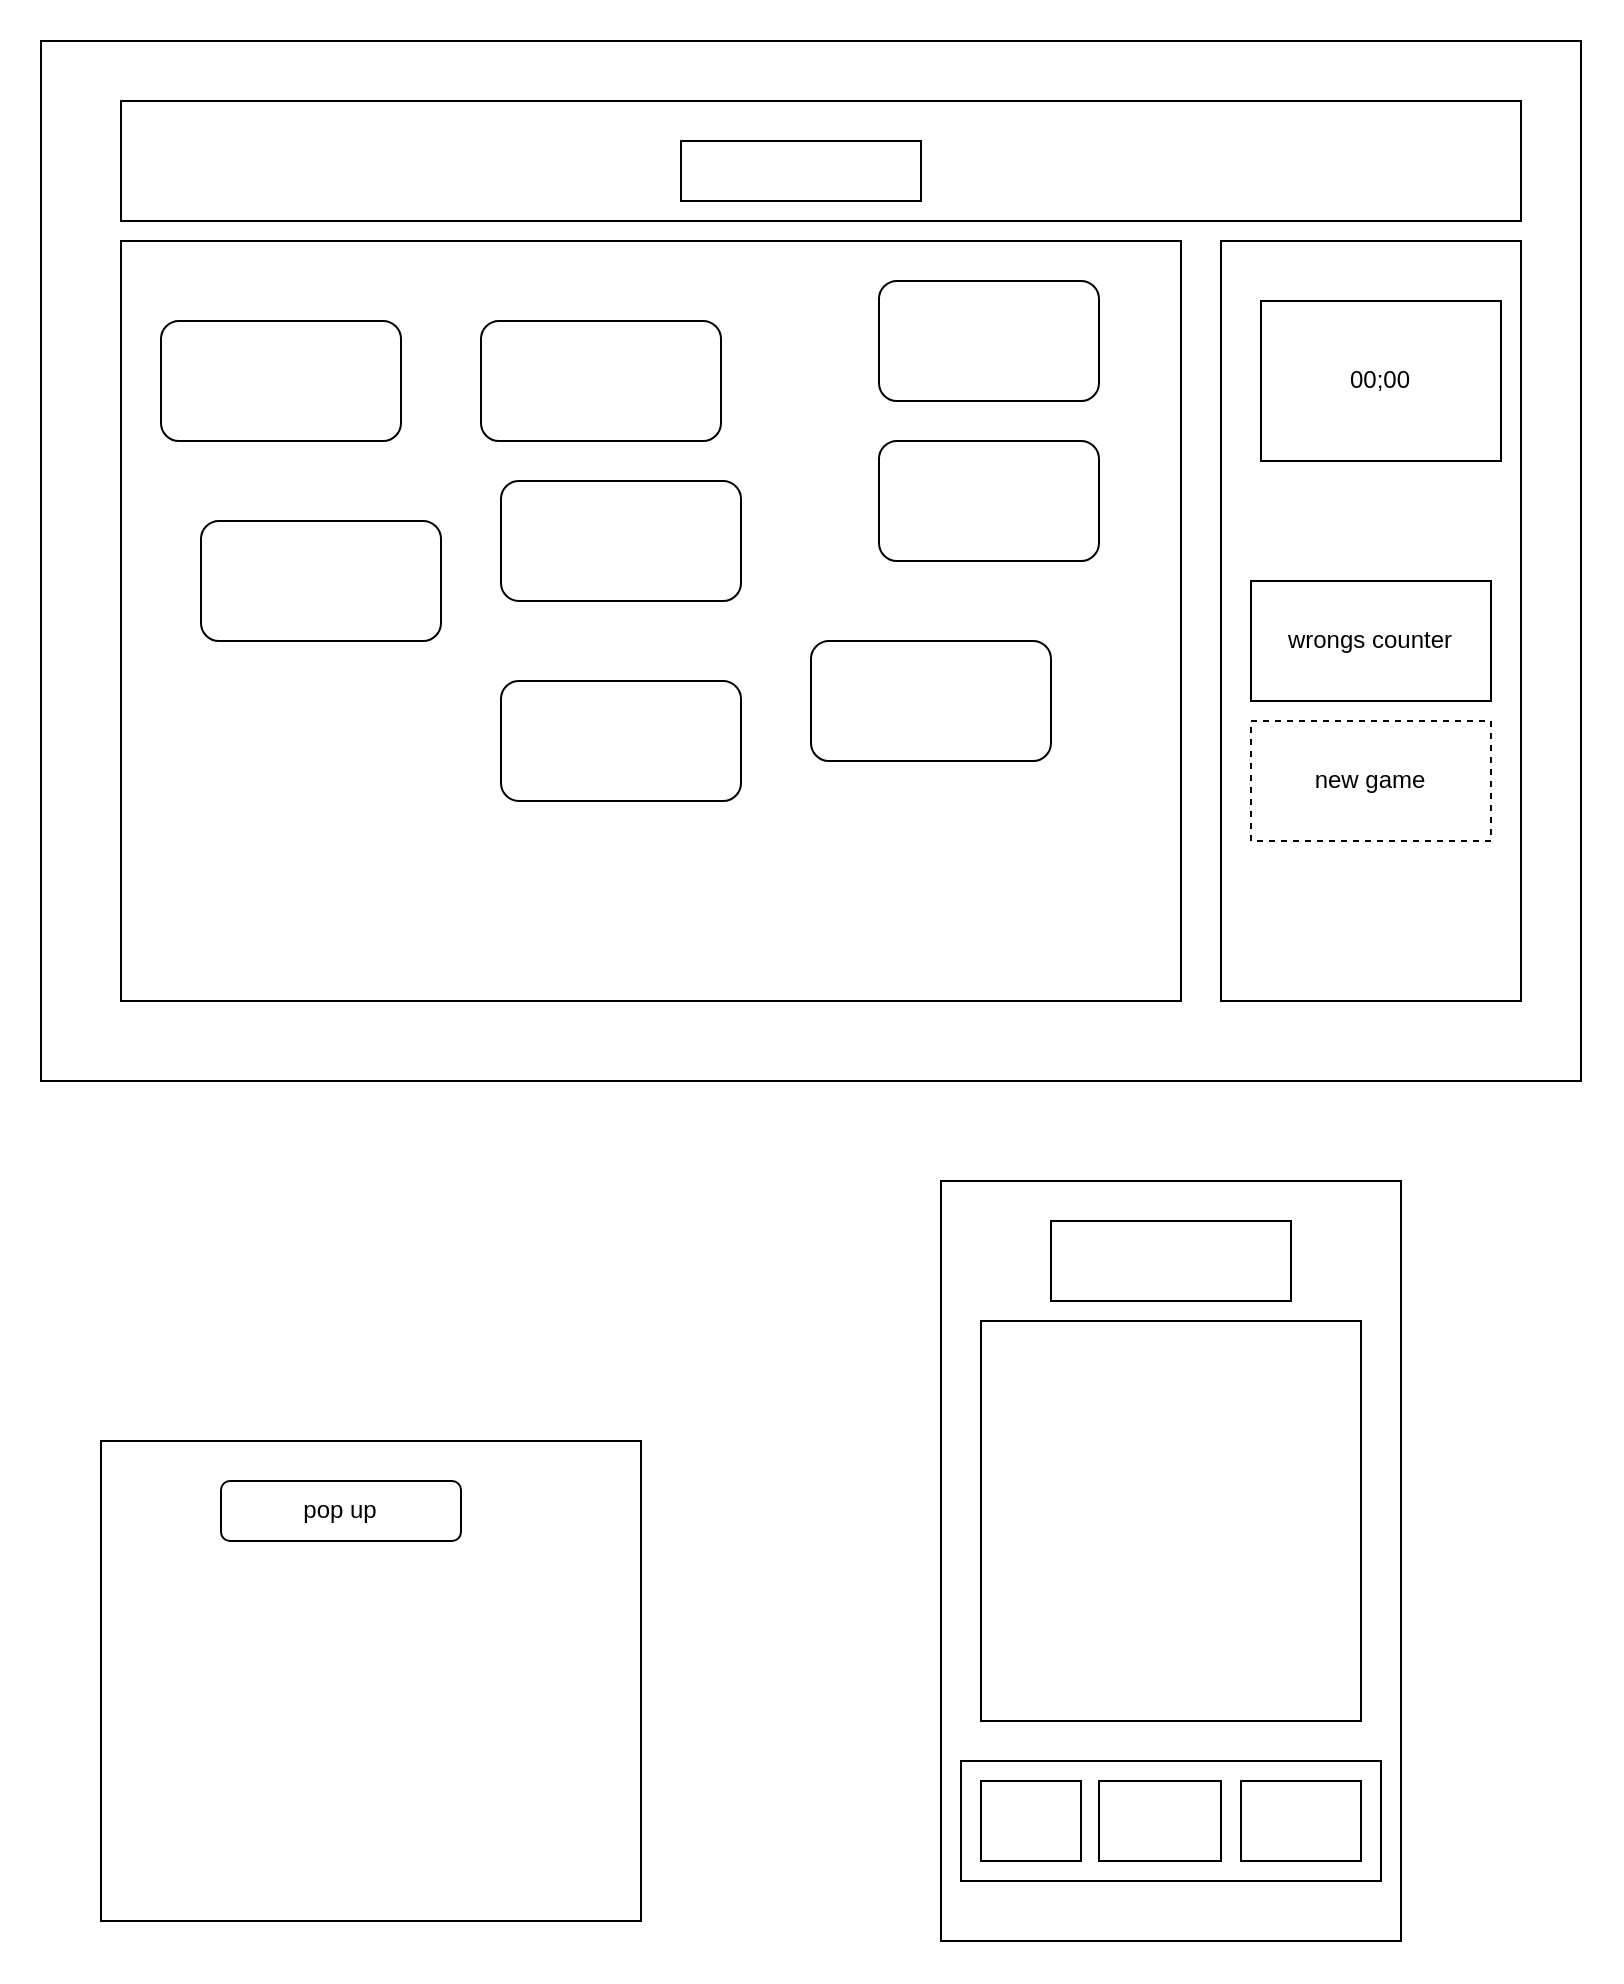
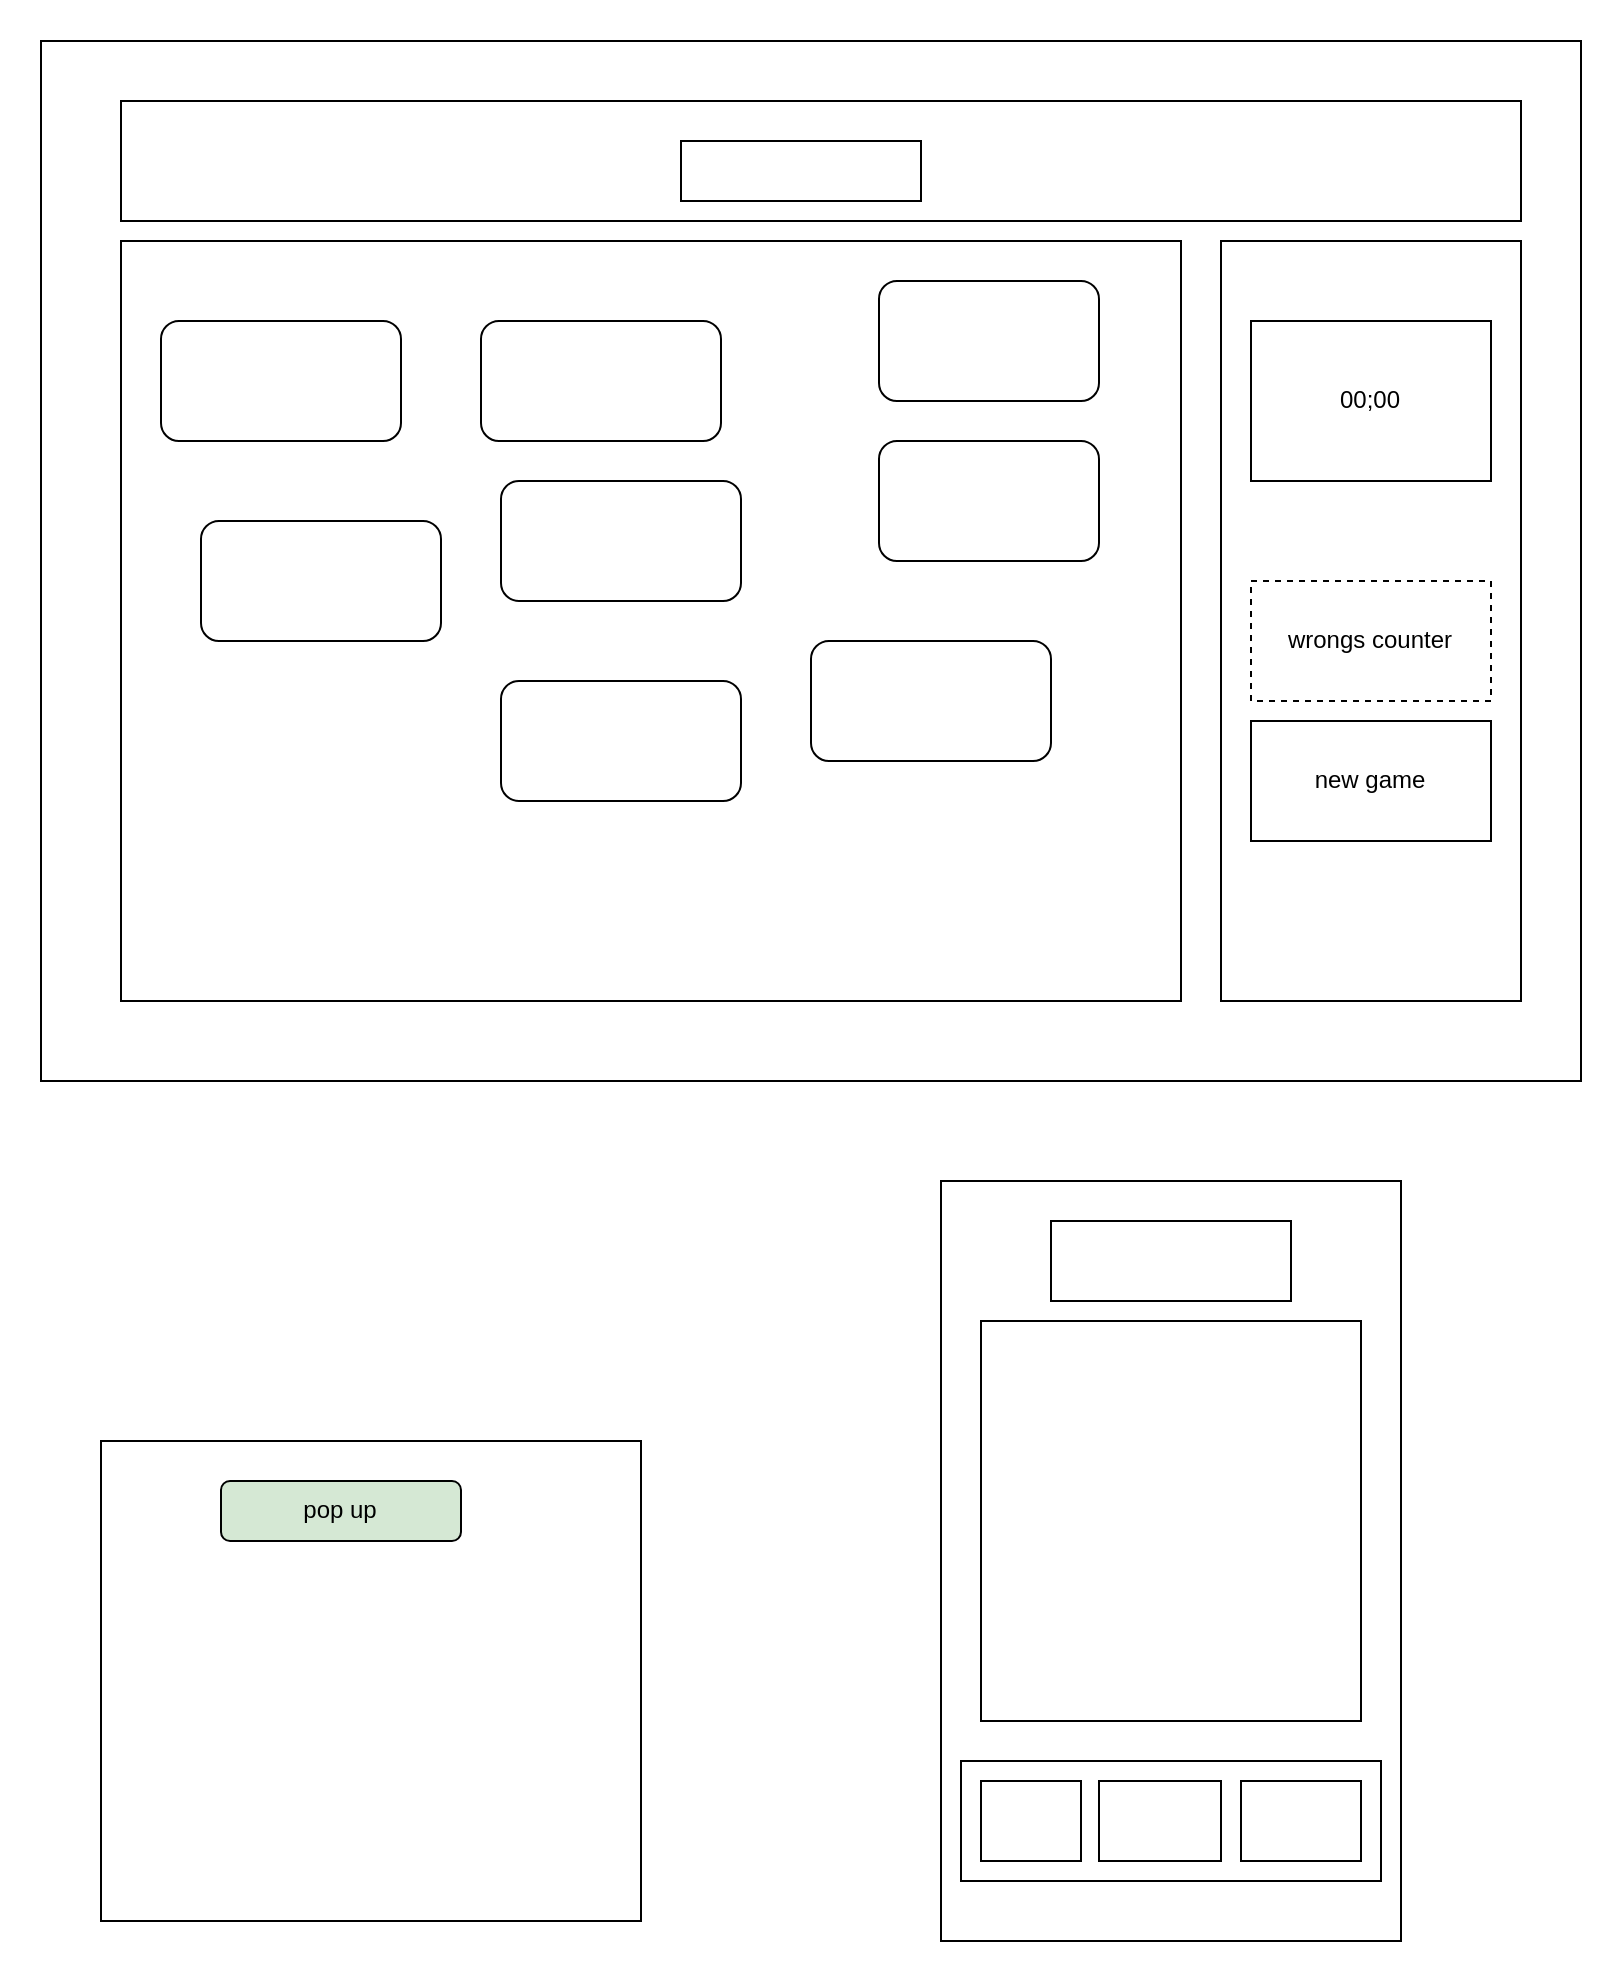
(1381, 381) -> (1371, 401)
(1371, 641) -> (1371, 641)
(1371, 781) -> (1371, 781)
(341, 1511) -> (341, 1511)
